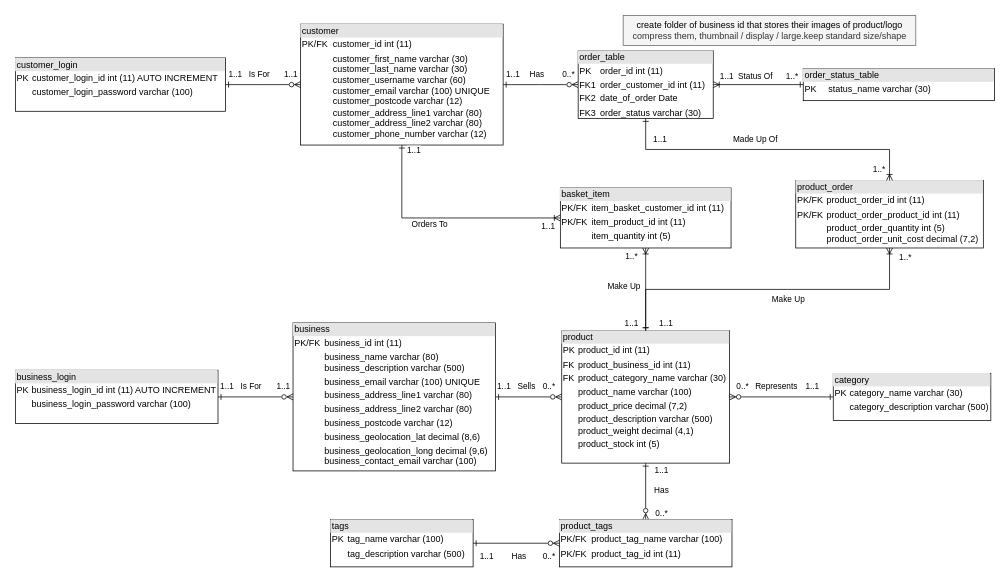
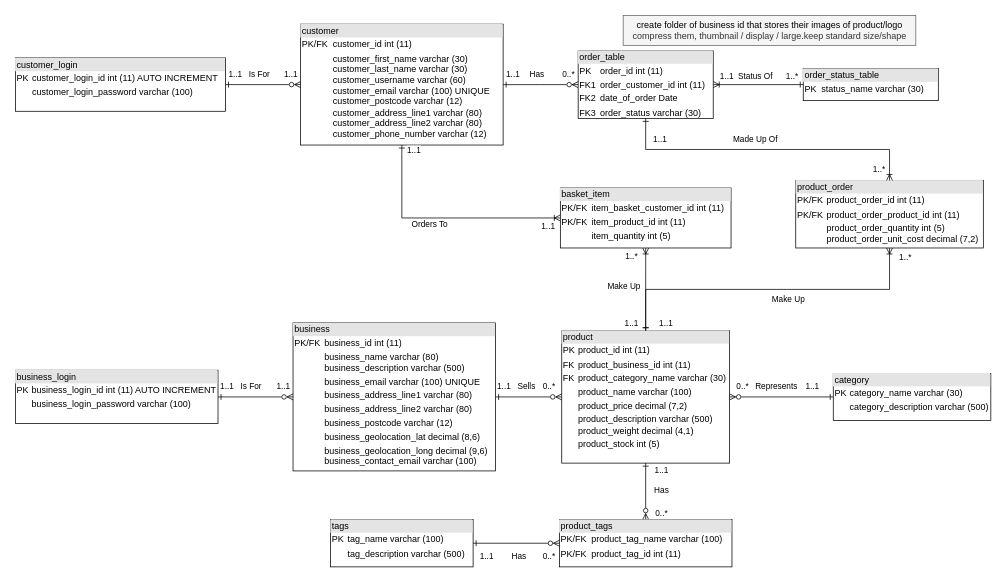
(899, 85) -> (870, 85)
